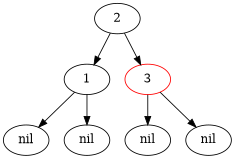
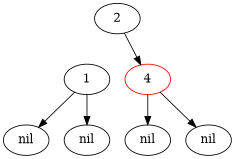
(104, 45) -> none
(148, 79) -> (148, 79)
